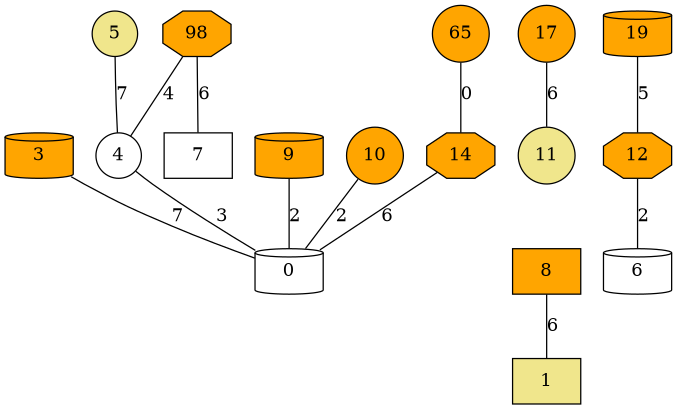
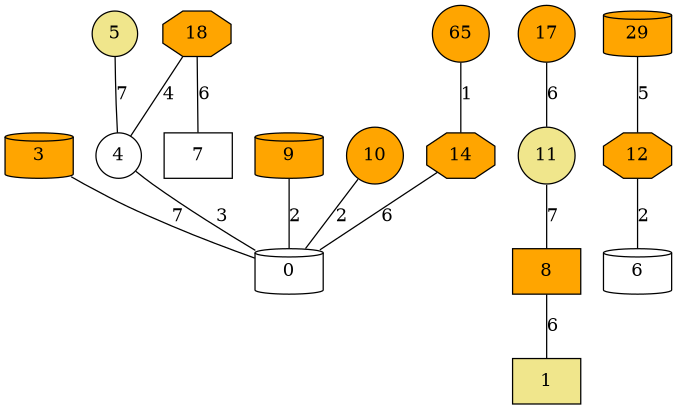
(197, 34) -> (197, 34)
(638, 34) -> (638, 34)
(467, 95) -> (467, 95)
none -> (547, 217)
